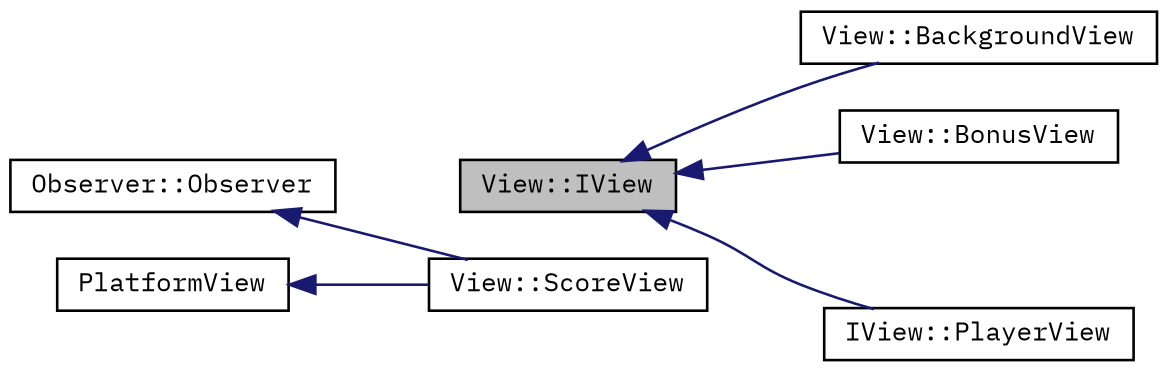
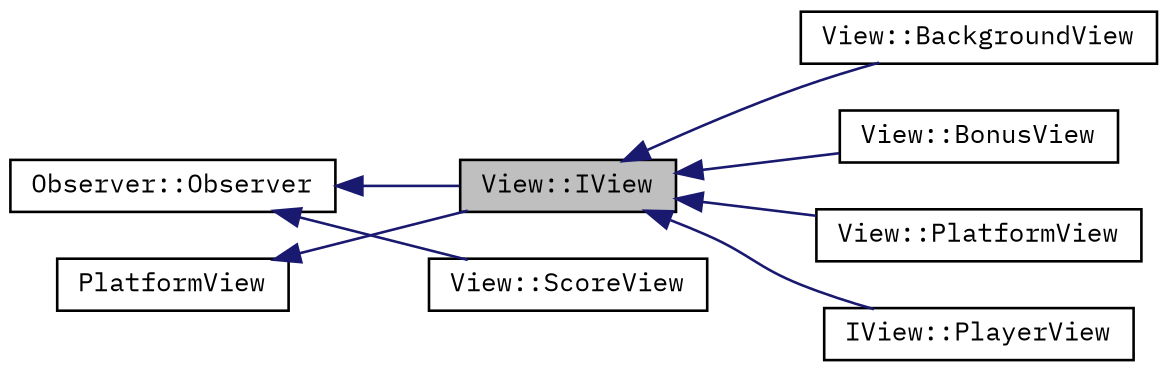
none -> (411, 186)
none -> (979, 235)
(372, 285) -> (405, 227)
